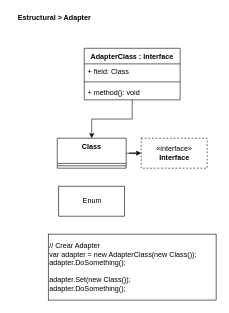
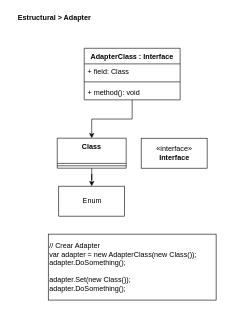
(135, 153) -> (92, 177)
(174, 153) -> (174, 153)
